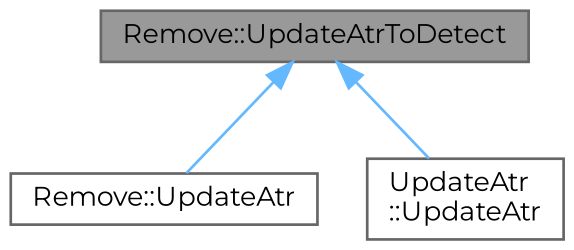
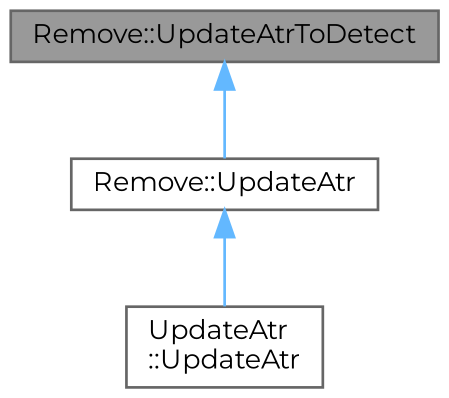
(393, 120) -> (225, 272)
